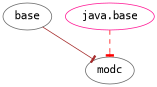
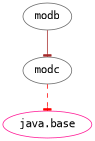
(27, 16) -> (47, 16)
(110, 42) -> (47, 96)
